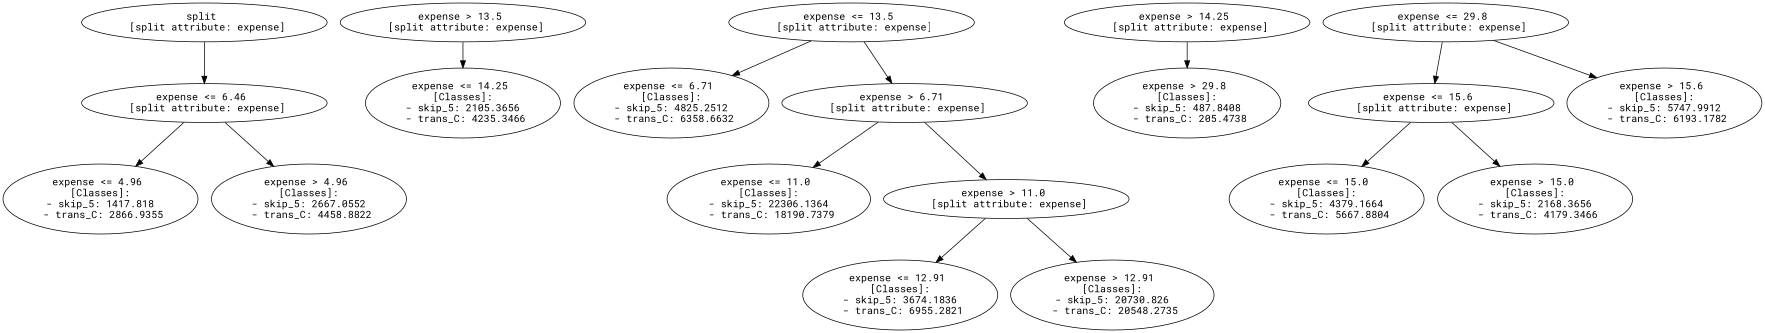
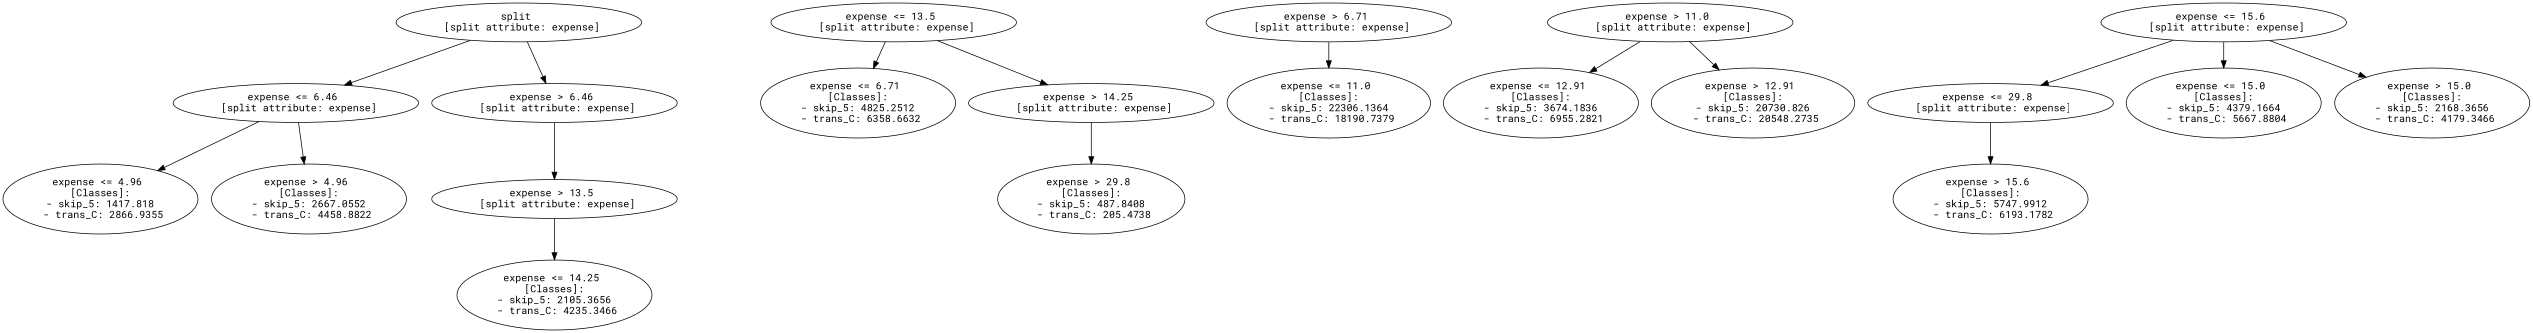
(1439, 59) -> (2111, 62)
(876, 60) -> (989, 61)
none -> (554, 103)
(953, 149) -> none
